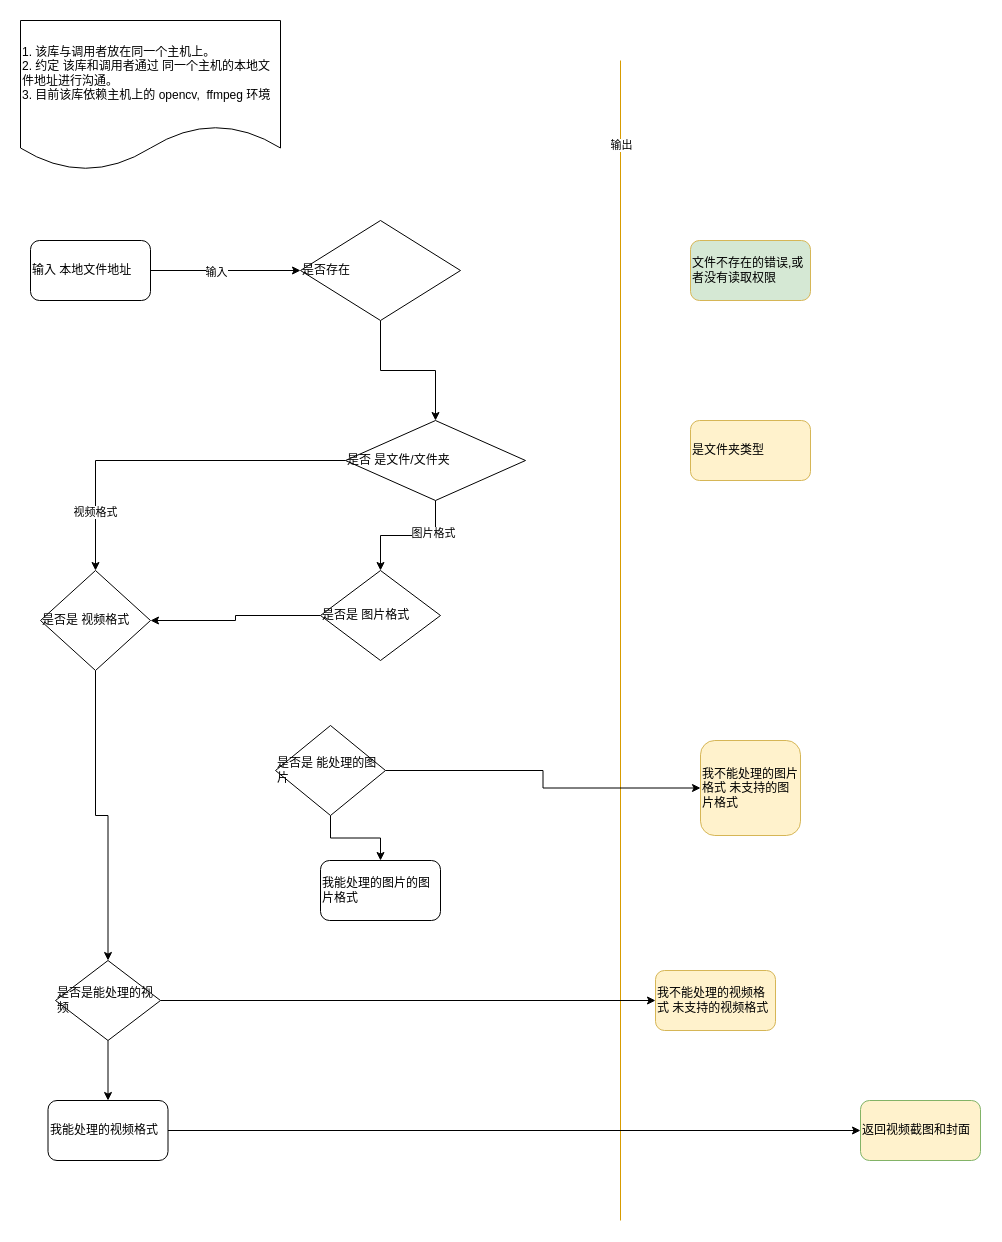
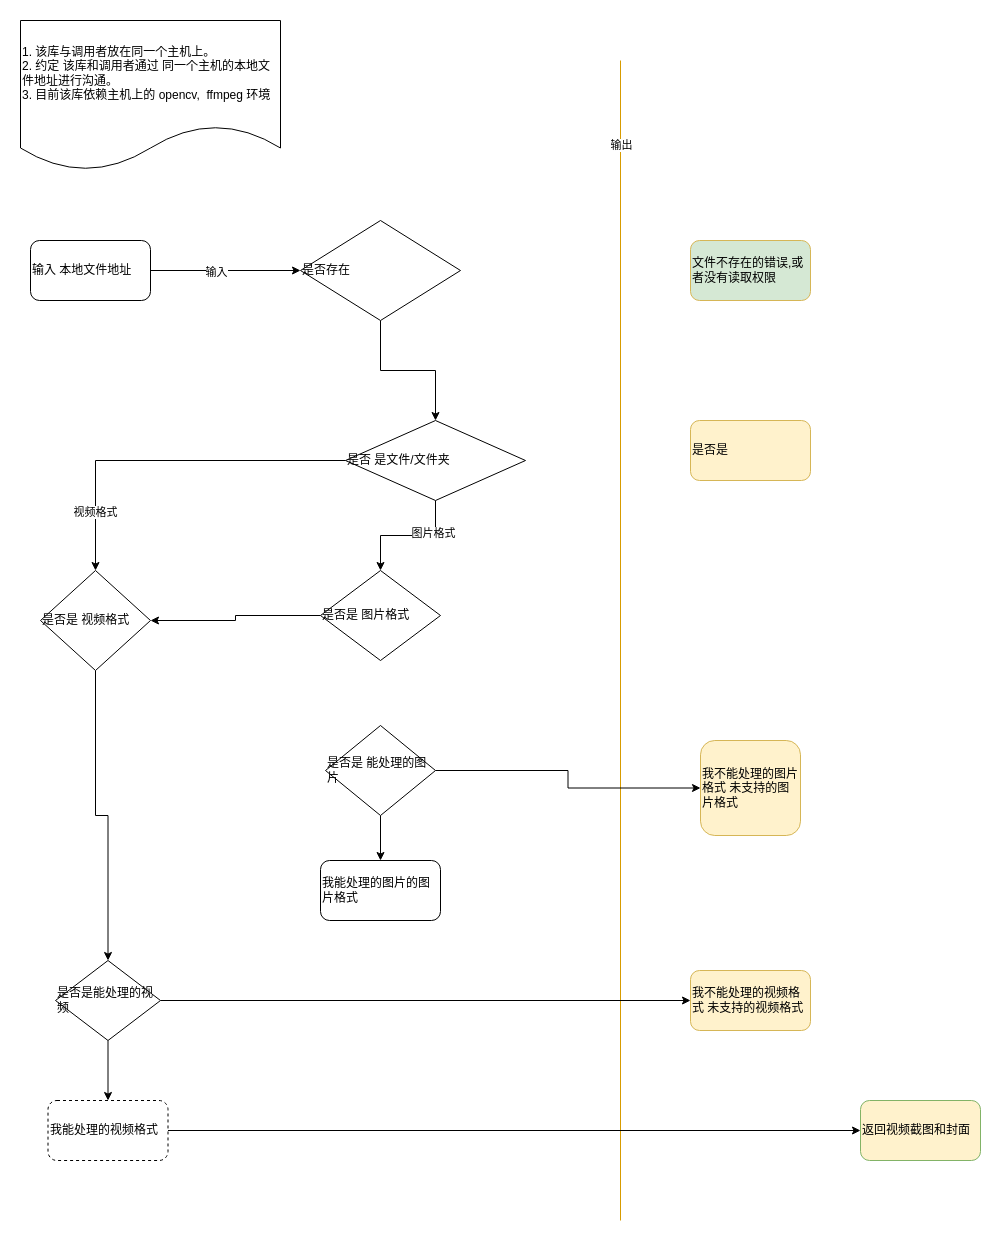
(729, 451) -> (711, 451)
(331, 771) -> (381, 771)
(716, 1001) -> (751, 1001)
(108, 1131) -> (108, 1131)
